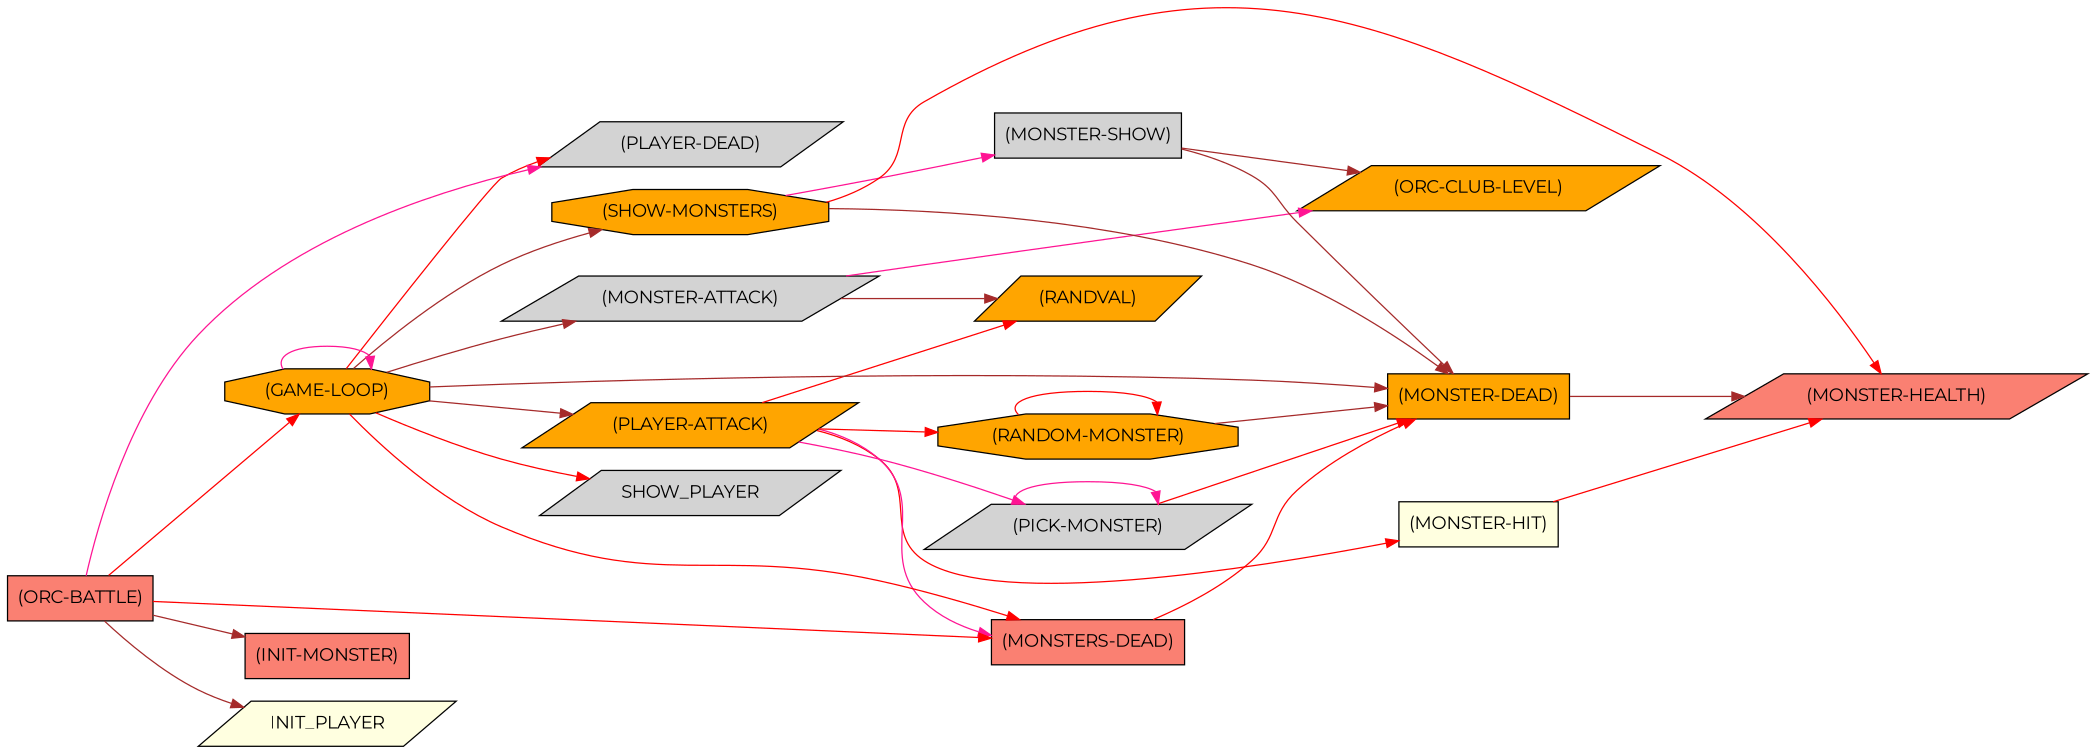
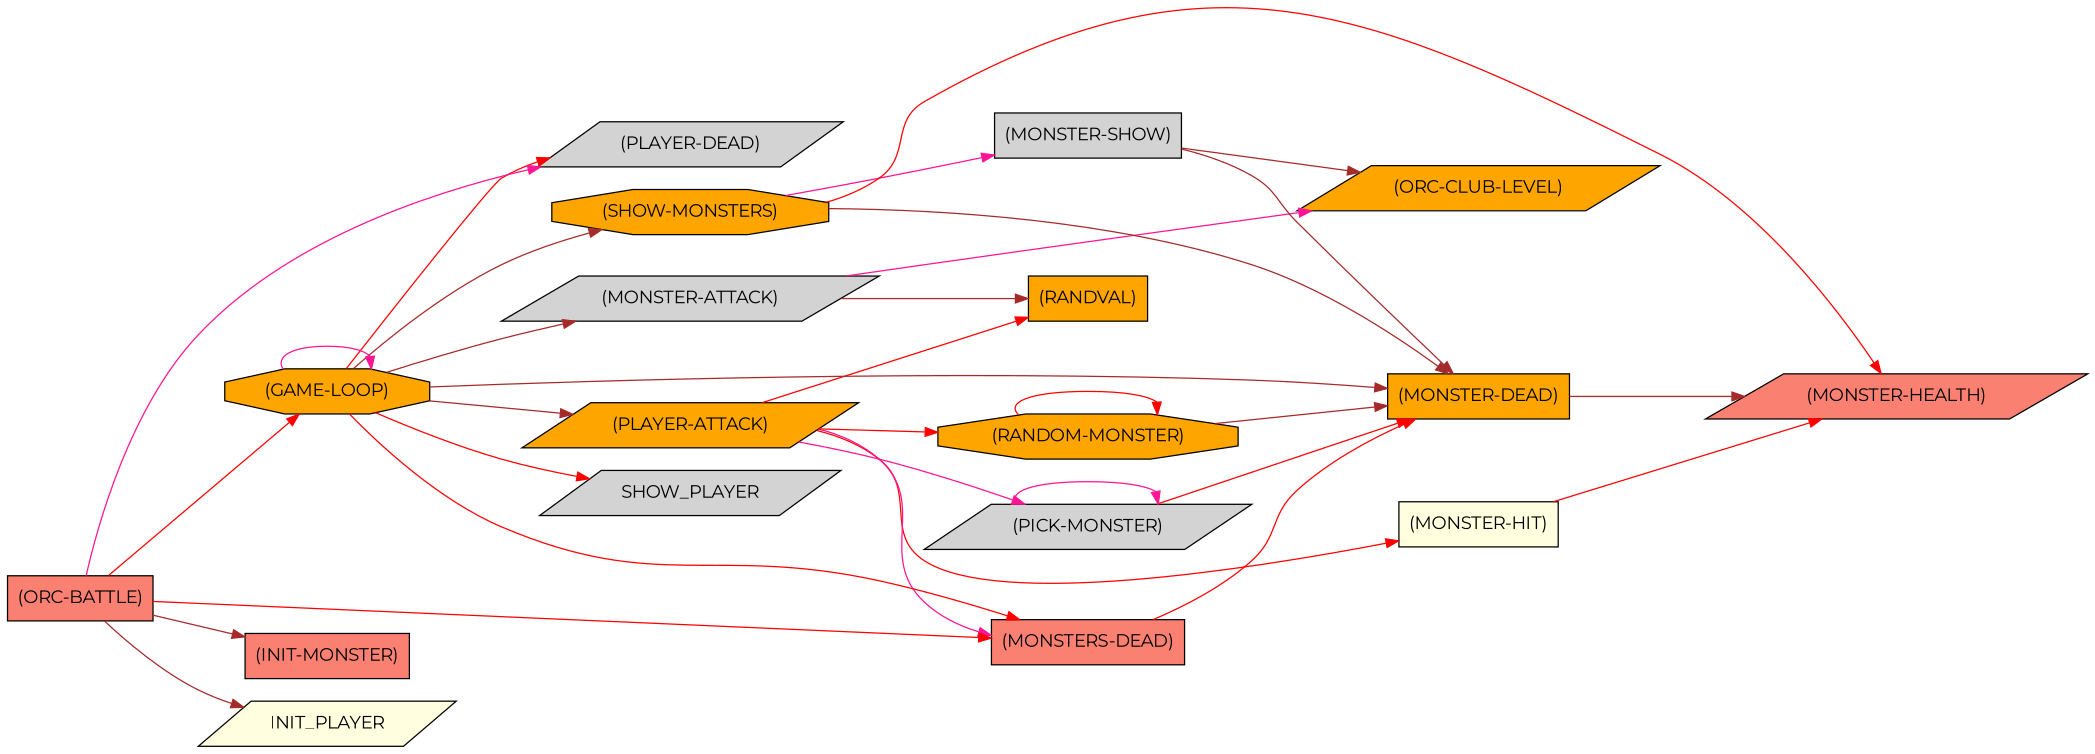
(1088, 299) -> (1088, 299)
